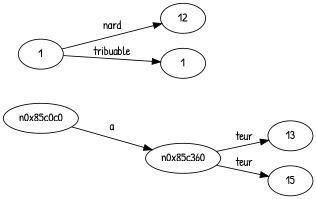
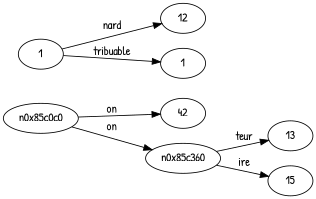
none -> (183, 113)
(112, 127) -> (112, 127)
(244, 163) -> (244, 163)
